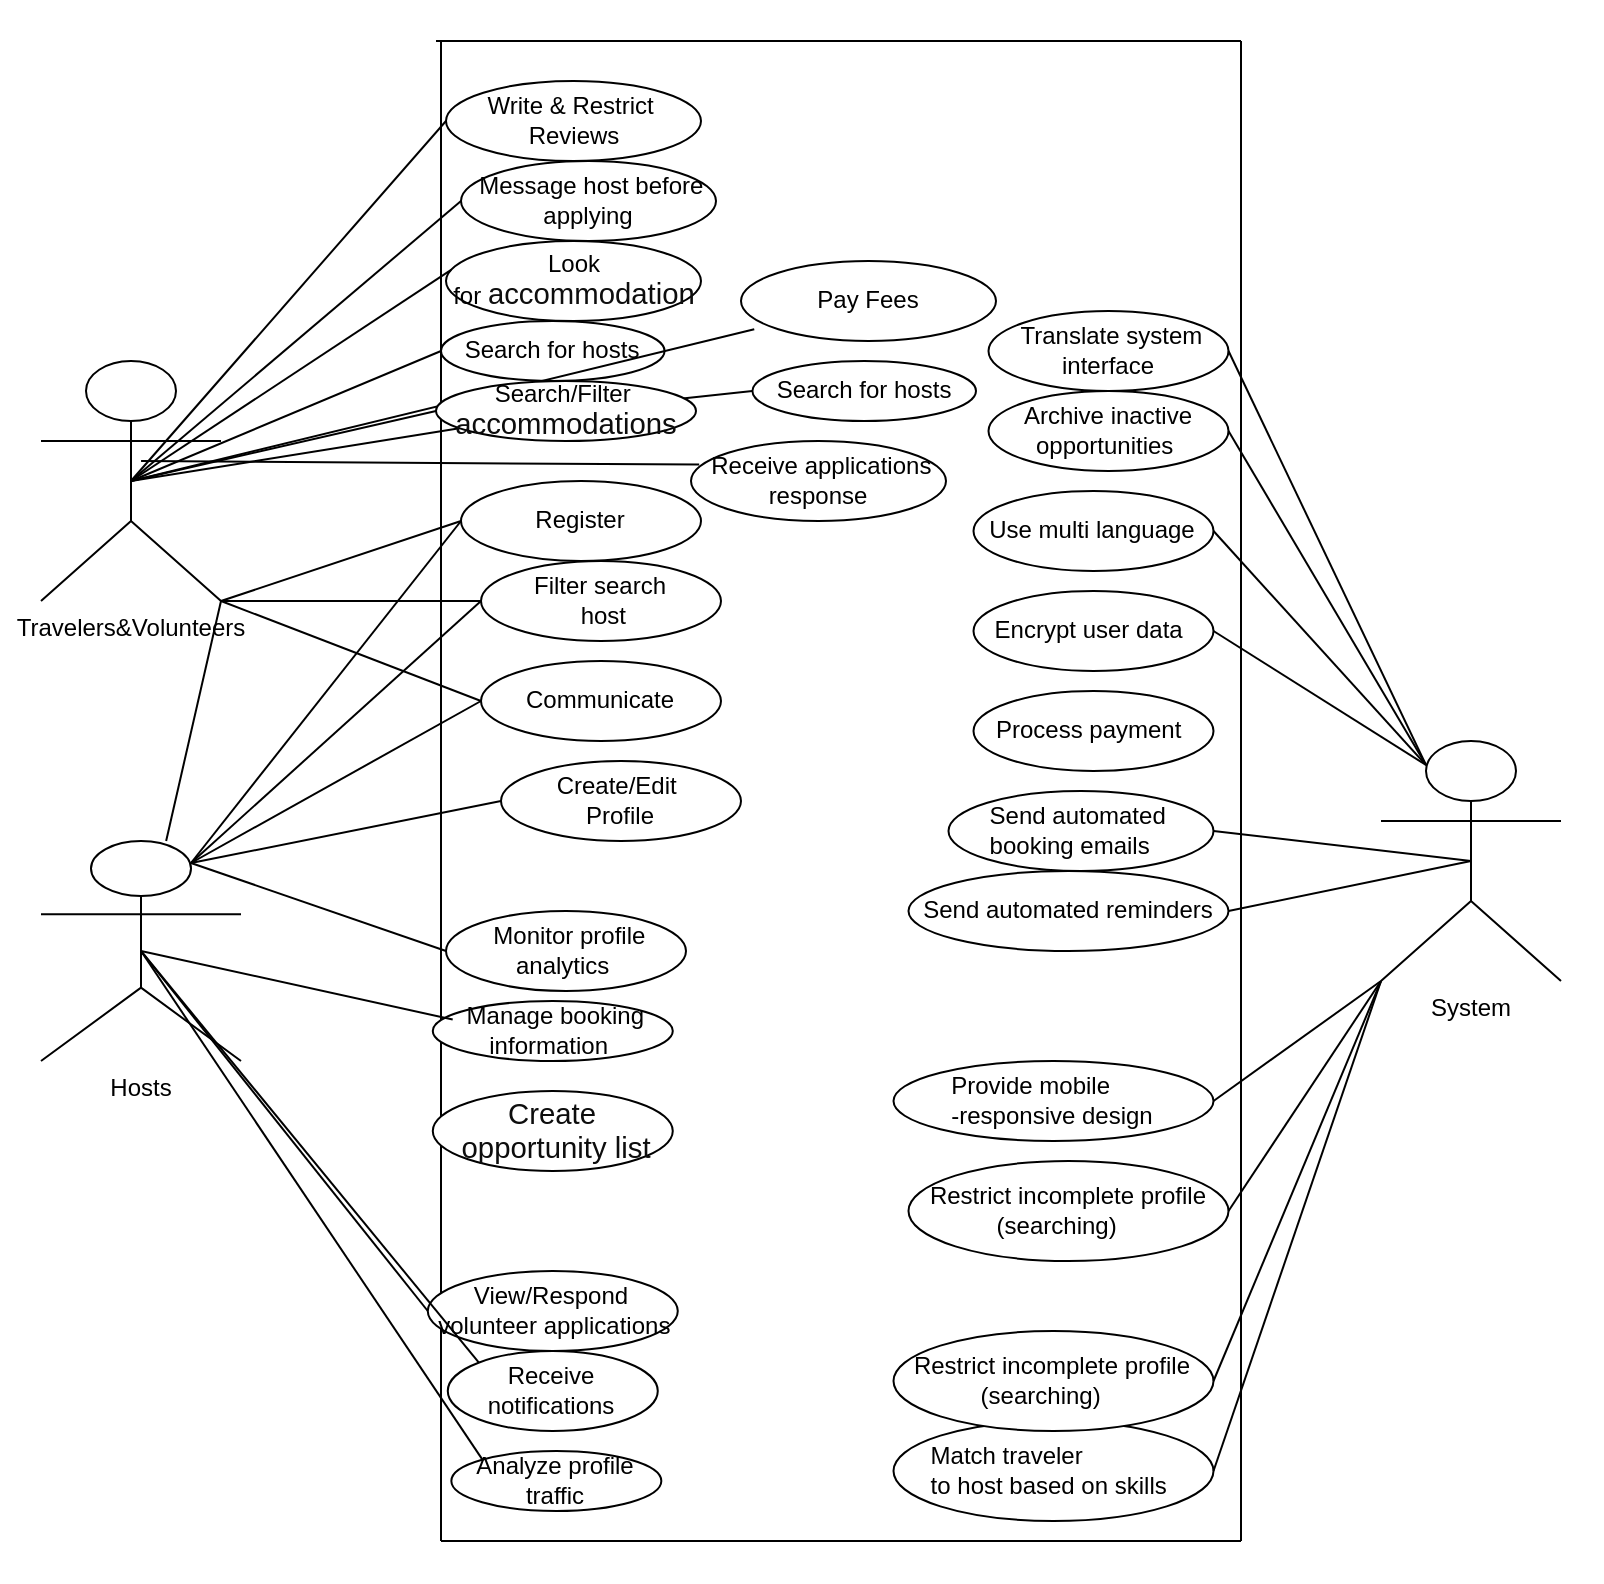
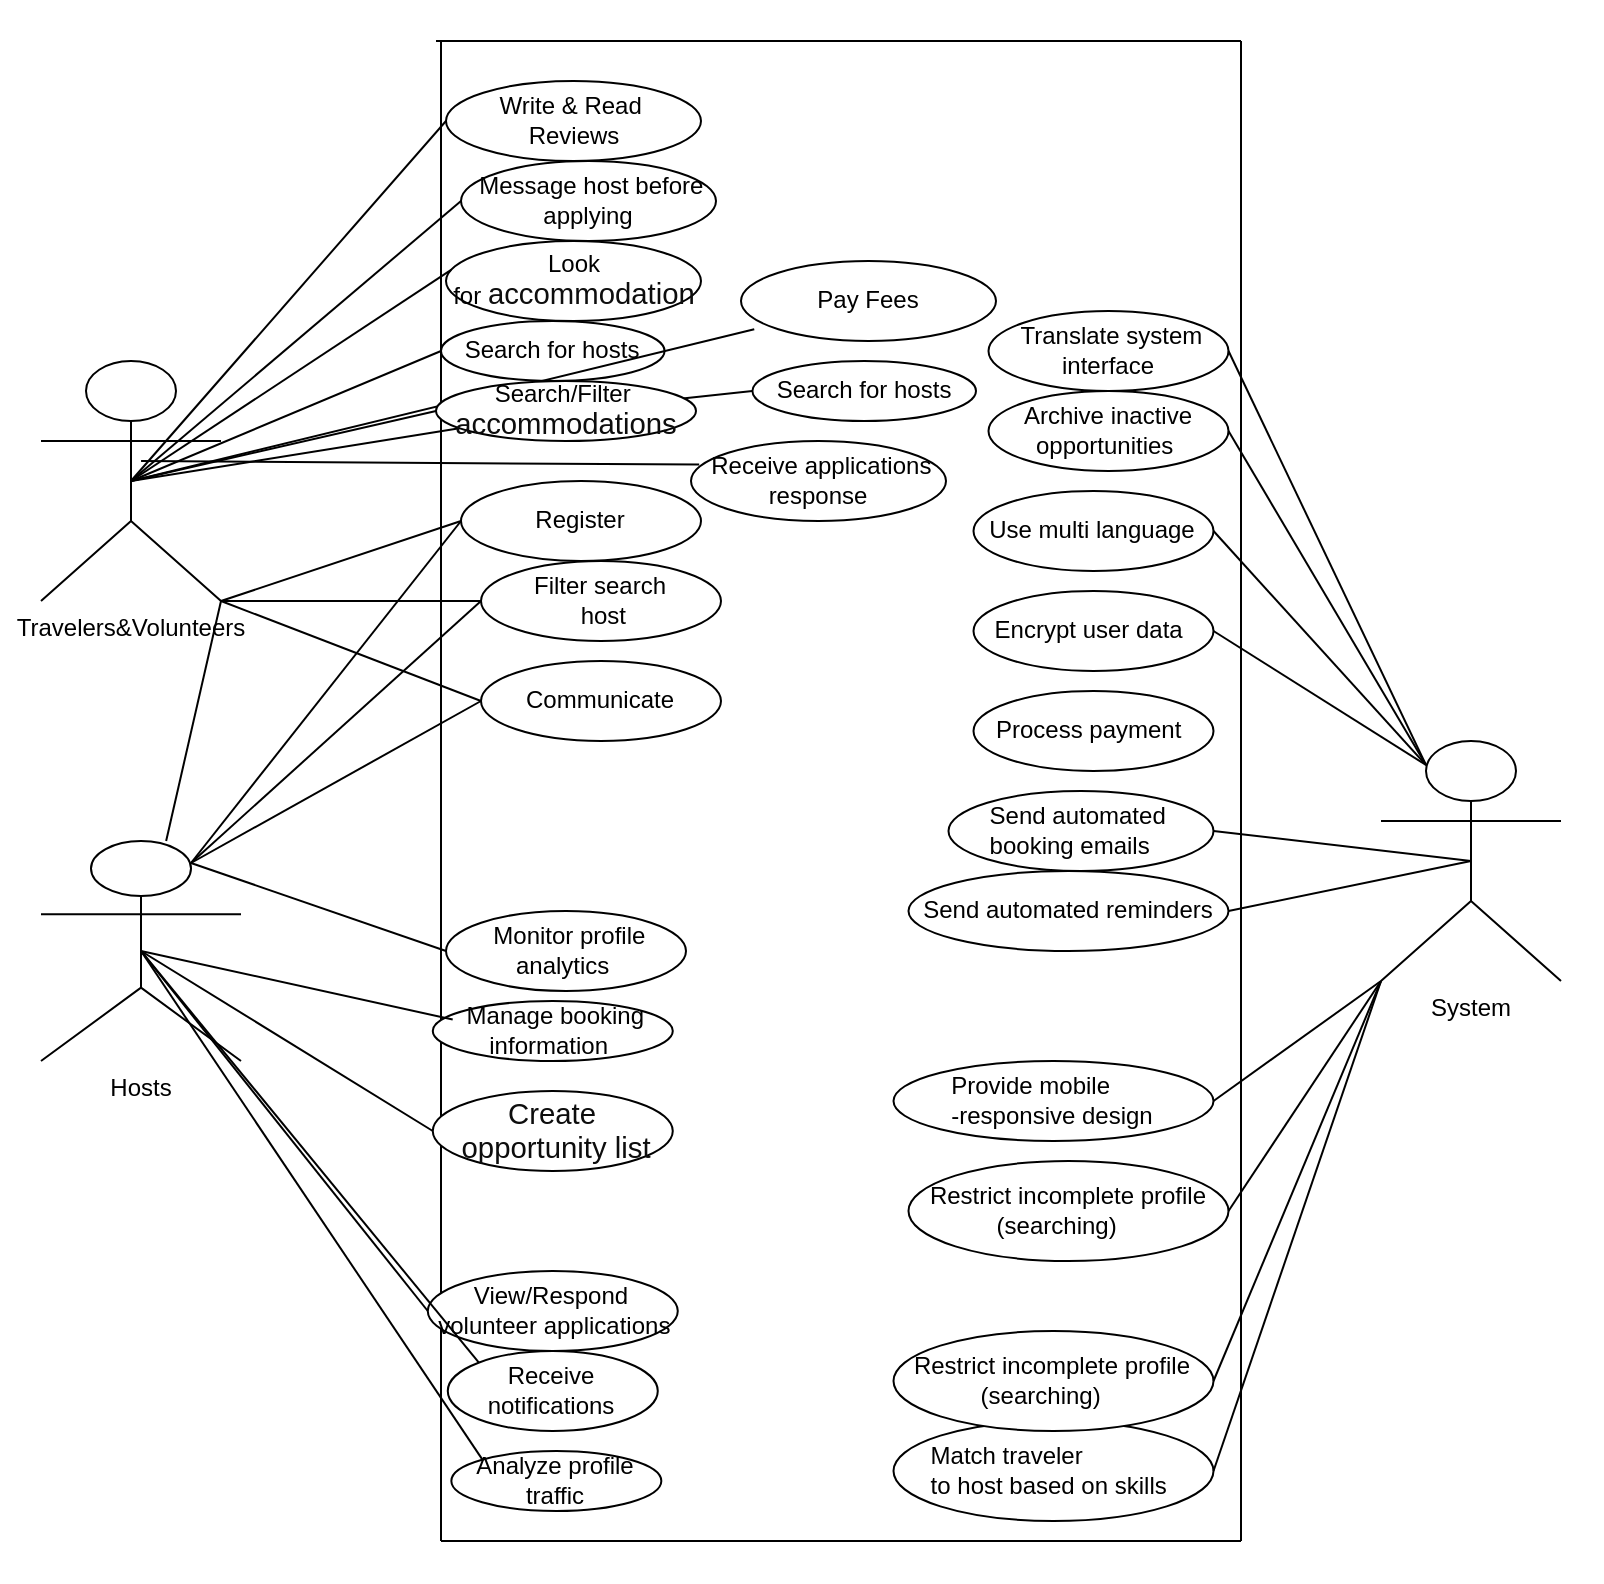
(575, 121) -> (575, 121)
(621, 801) -> none
(351, 831) -> none
none -> (290, 1043)
